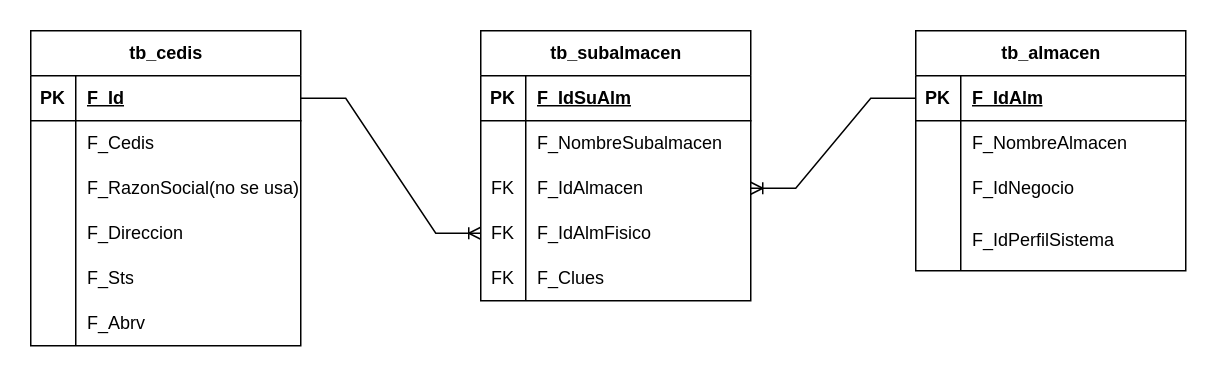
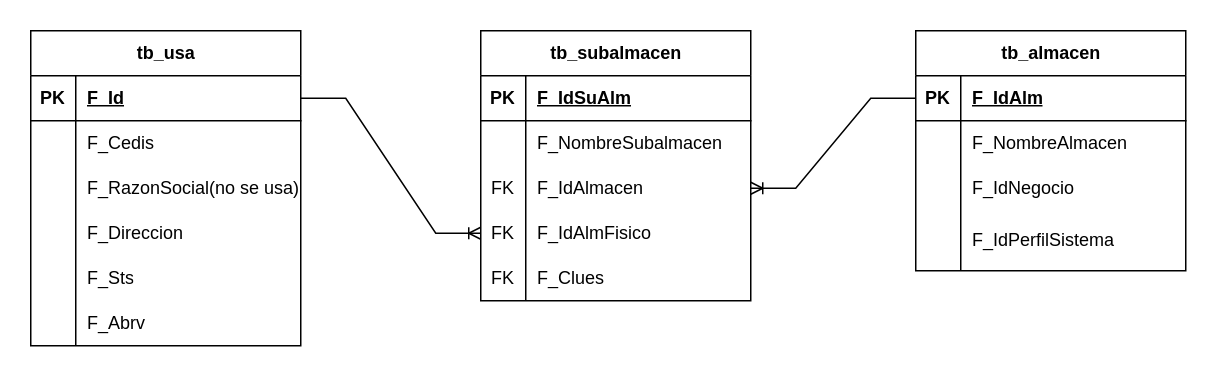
(167, 53) -> (167, 53)
